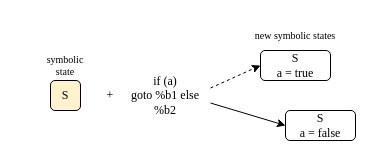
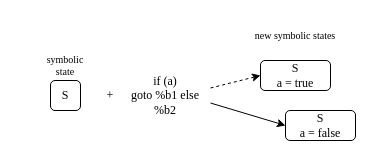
(296, 66) -> (296, 76)
(66, 96) -> (66, 96)
